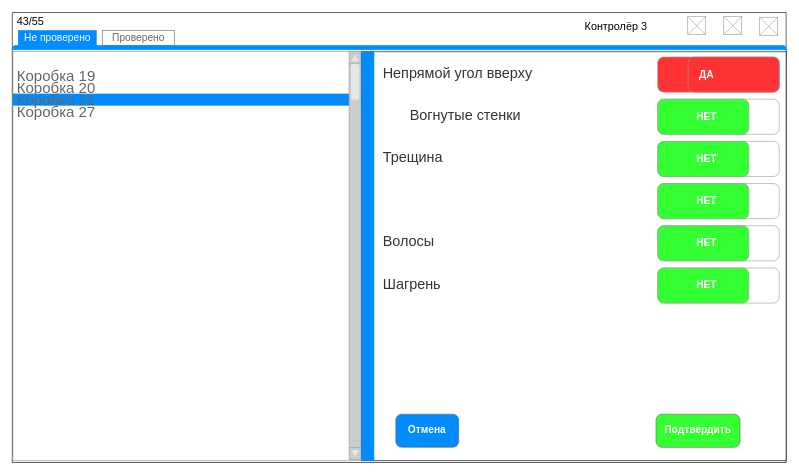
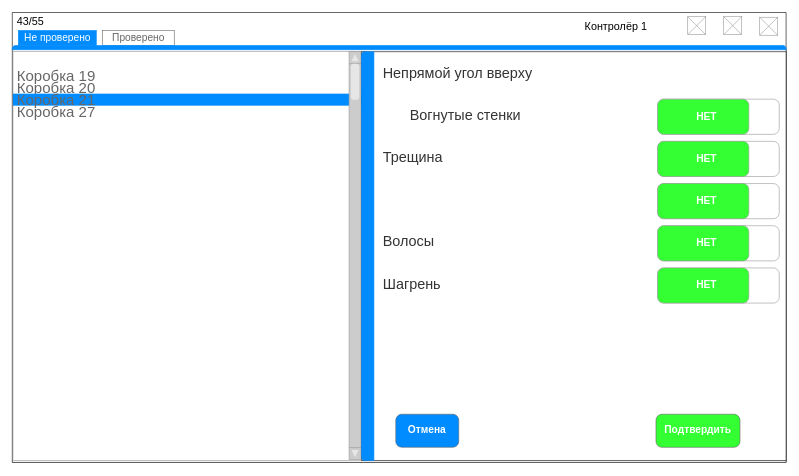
(616, 26) -> (616, 26)
(719, 74) -> none
